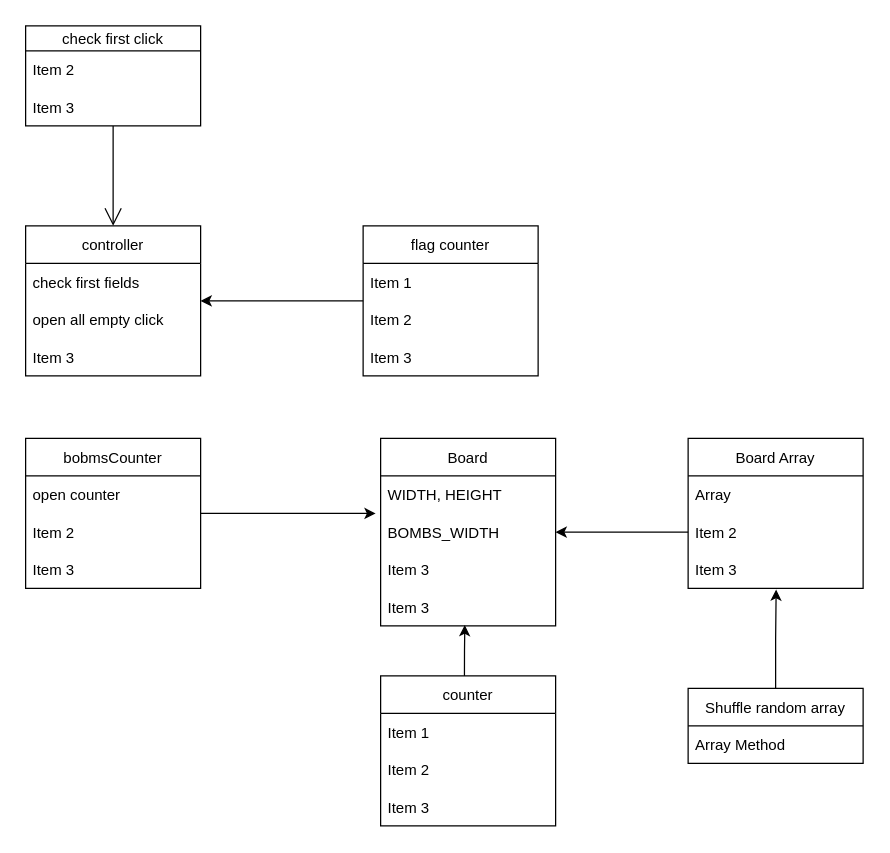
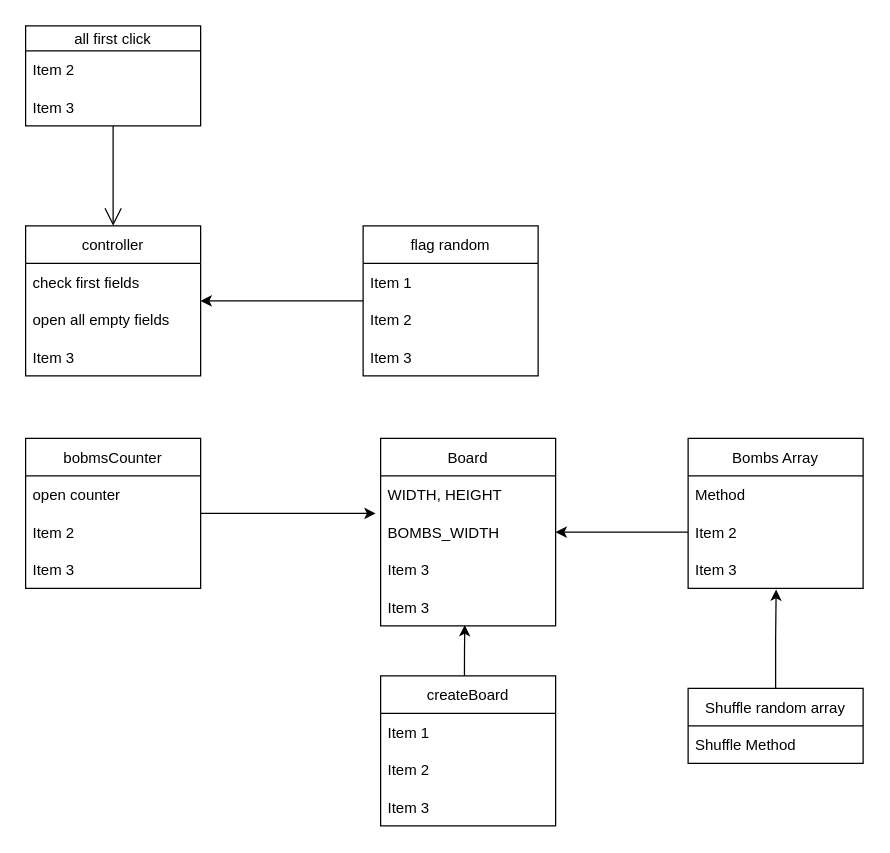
(113, 39) -> (113, 39)
(450, 245) -> (450, 245)
(103, 320) -> (107, 320)
(775, 458) -> (775, 458)
(716, 495) -> (720, 495)
(468, 695) -> (468, 695)
(743, 745) -> (750, 745)
